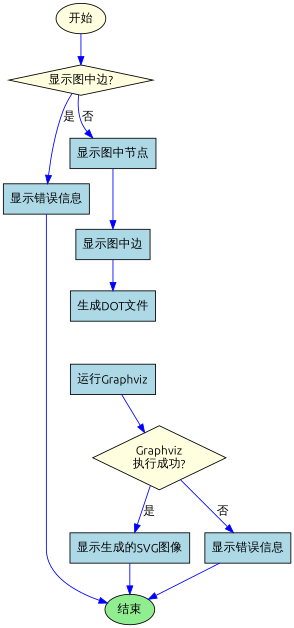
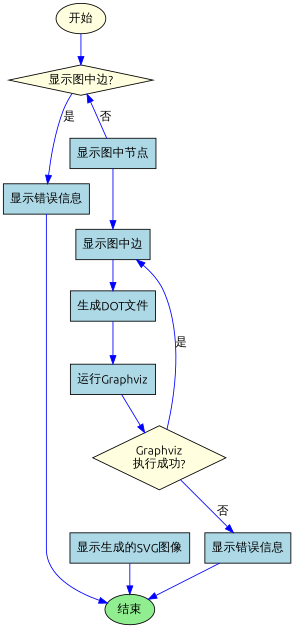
(79, 114) -> (99, 120)
none -> (113, 338)
(144, 505) -> (175, 343)
